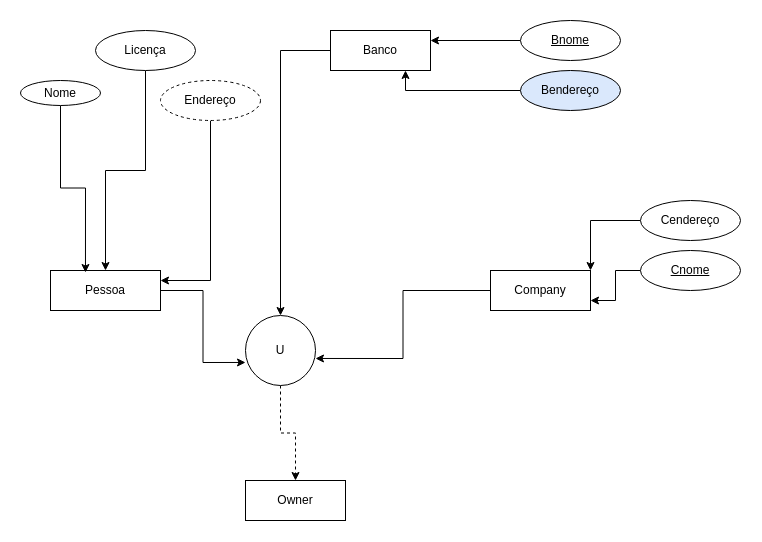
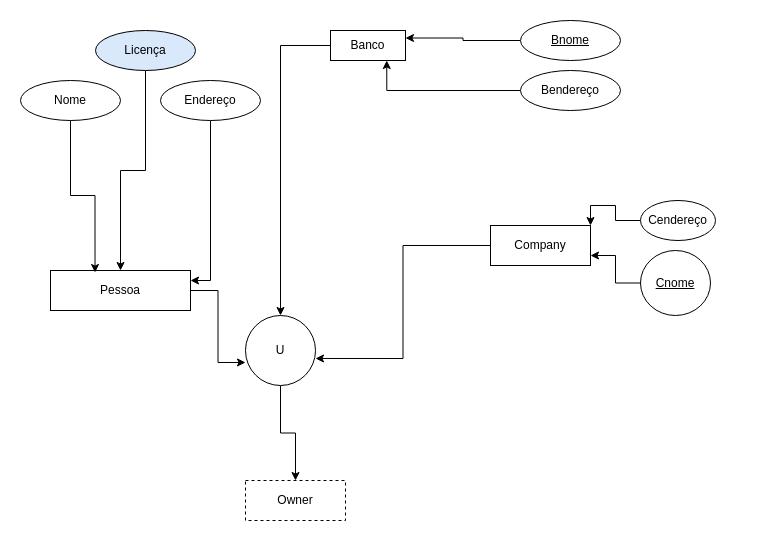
(146, 51) -> (146, 51)
(381, 51) -> (368, 46)
(571, 91) -> (571, 91)
(61, 93) -> (71, 101)
(211, 101) -> (211, 101)
(691, 221) -> (678, 221)
(691, 271) -> (676, 283)
(106, 291) -> (121, 291)
(541, 291) -> (541, 246)
(285, 433) -> (285, 433)
(296, 501) -> (296, 501)
